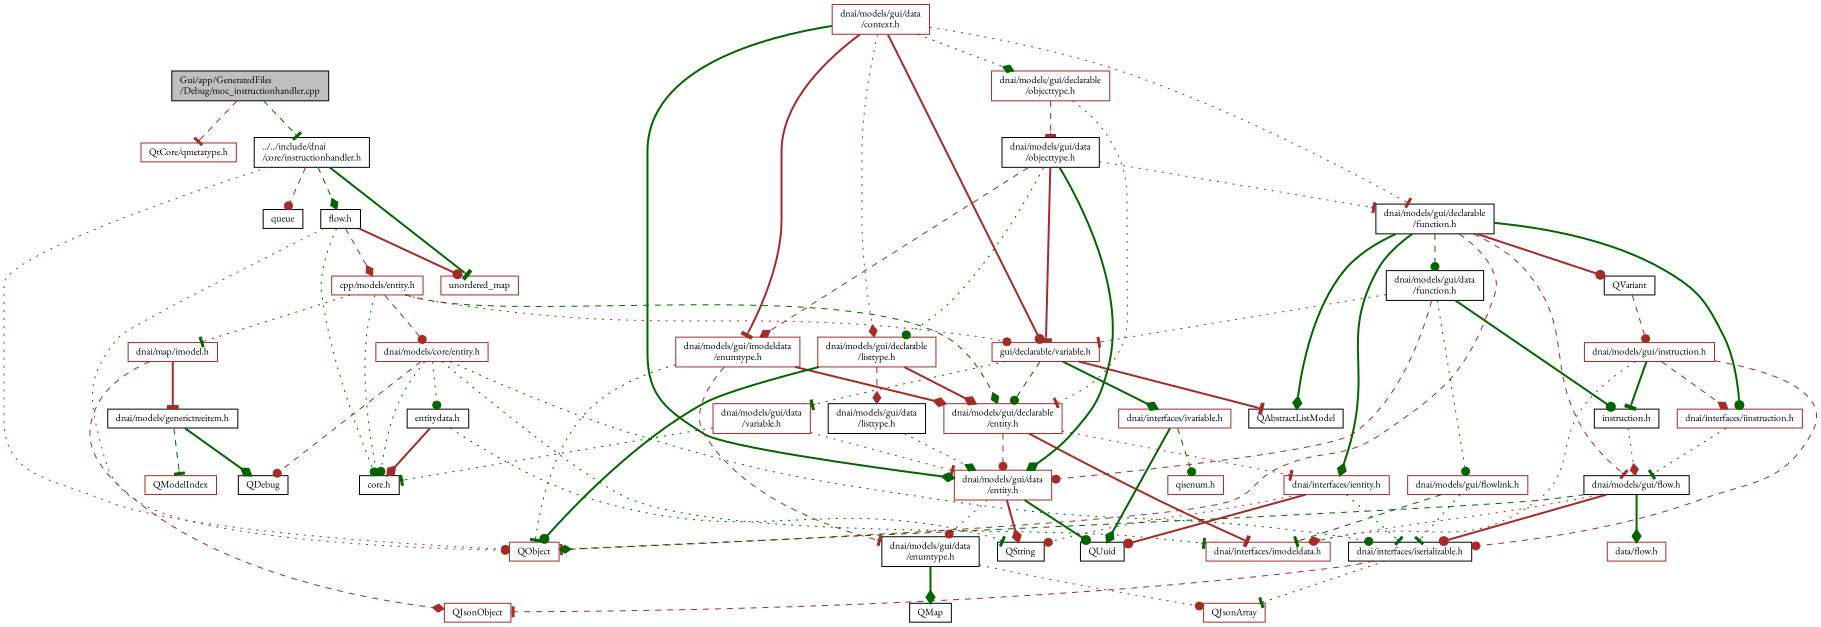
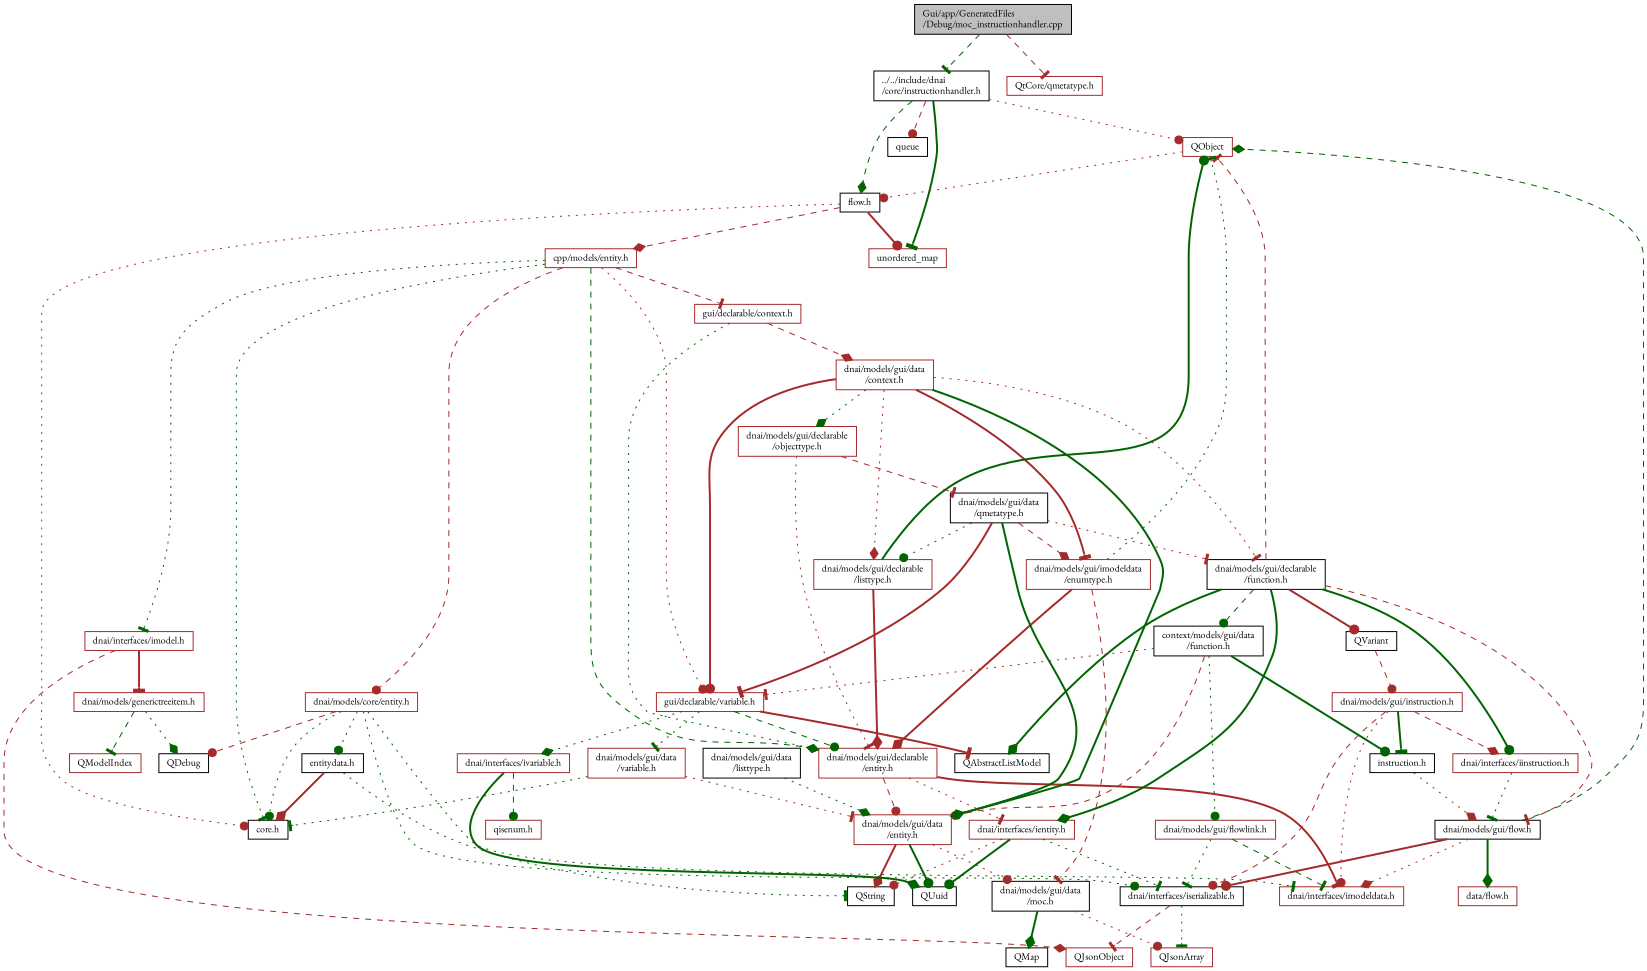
(1051, 152) -> (999, 508)
(1435, 286) -> (1209, 641)
none -> (748, 314)
(333, 350) -> (107, 274)
(173, 352) -> (139, 641)
(877, 379) -> none
(1111, 386) -> (617, 731)
(173, 419) -> (139, 702)
(213, 448) -> (158, 728)
(103, 451) -> (1035, 175)
(1245, 511) -> (981, 861)
(930, 552) -> (1041, 896)
